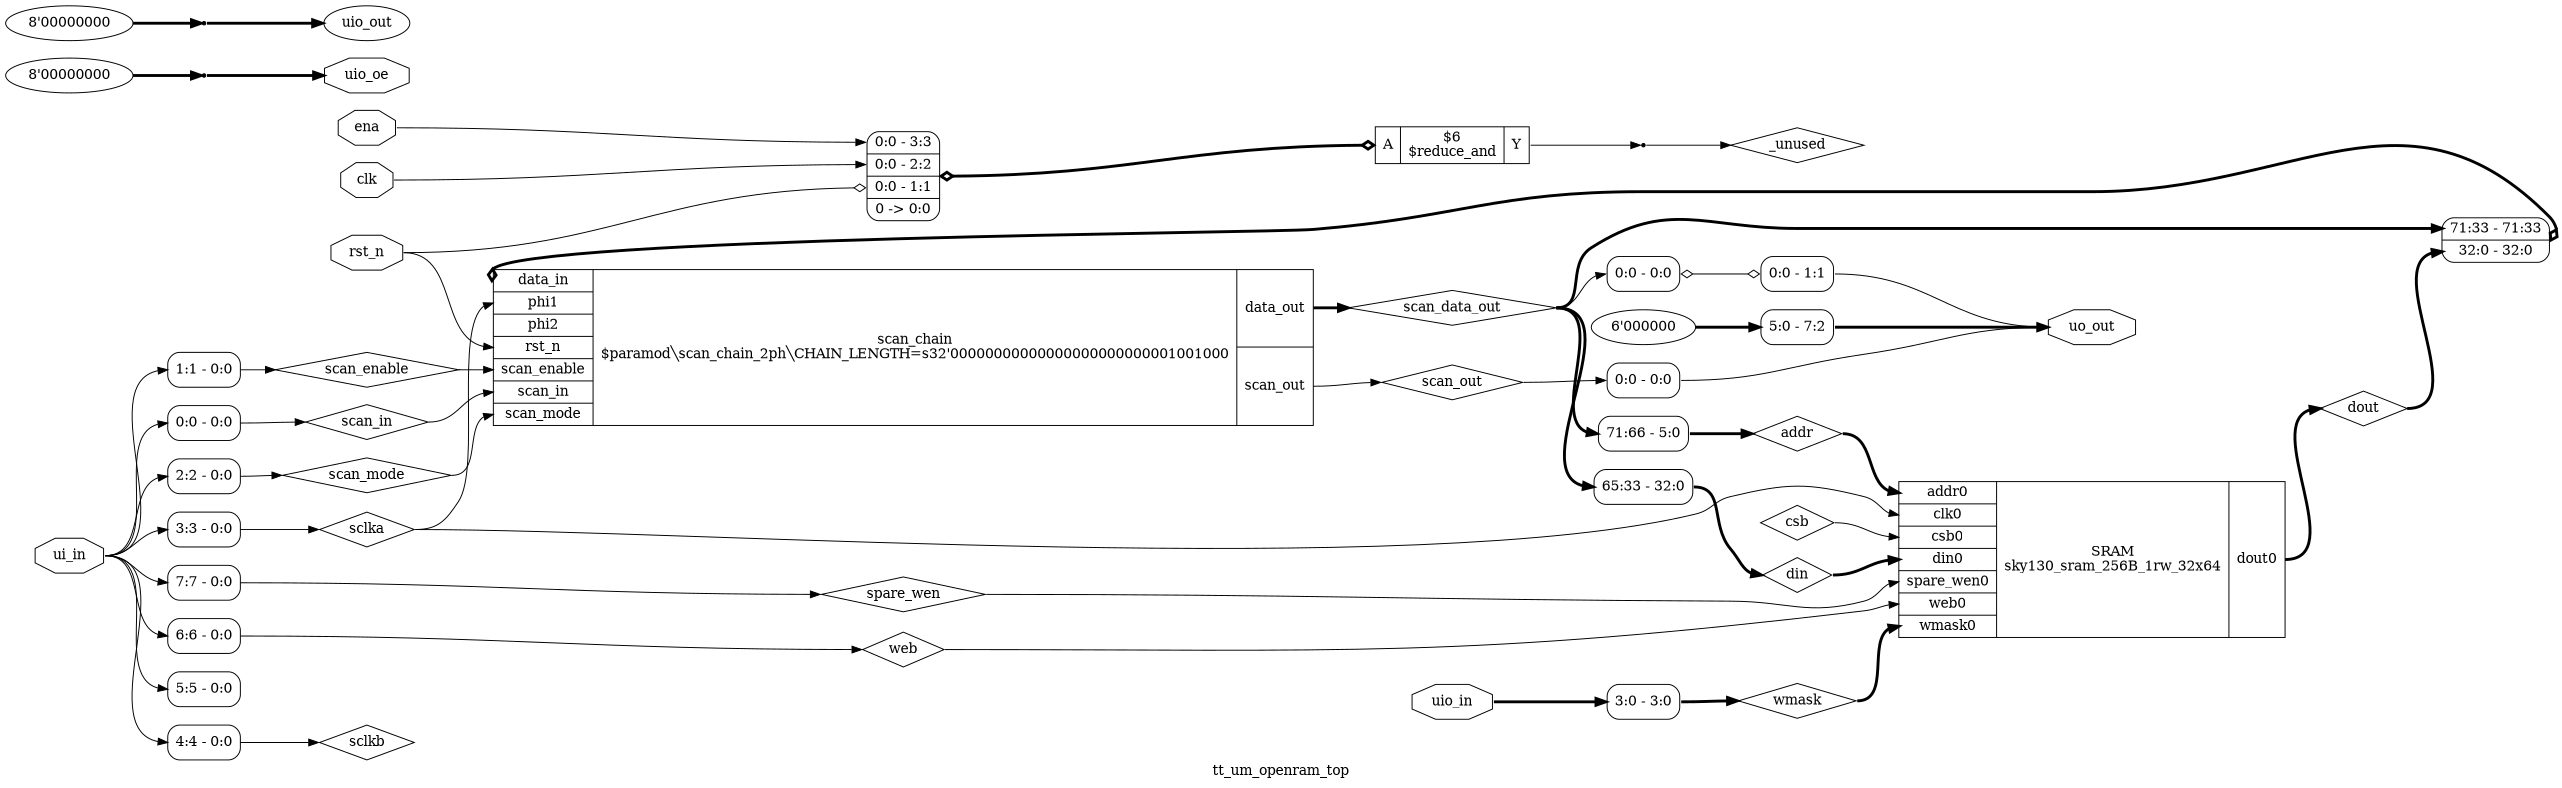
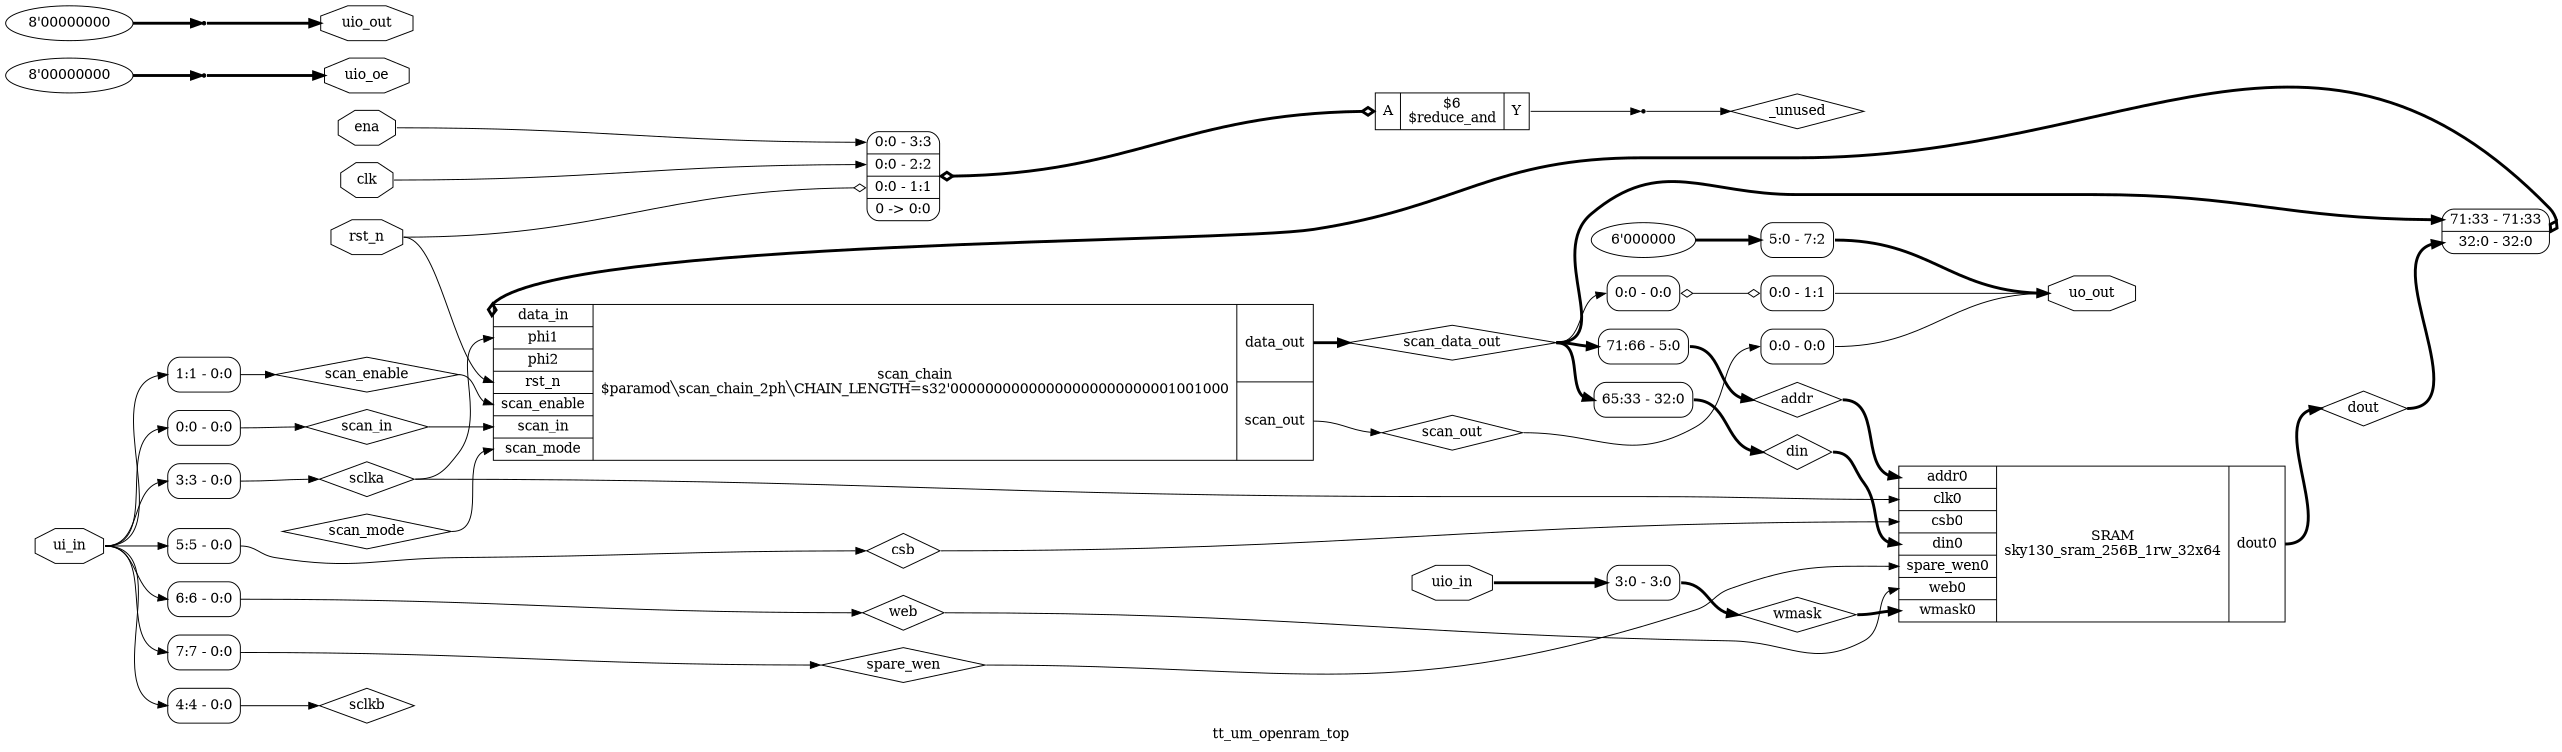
(367, 23) -> (367, 23)
(204, 476) -> none
none -> (547, 556)
